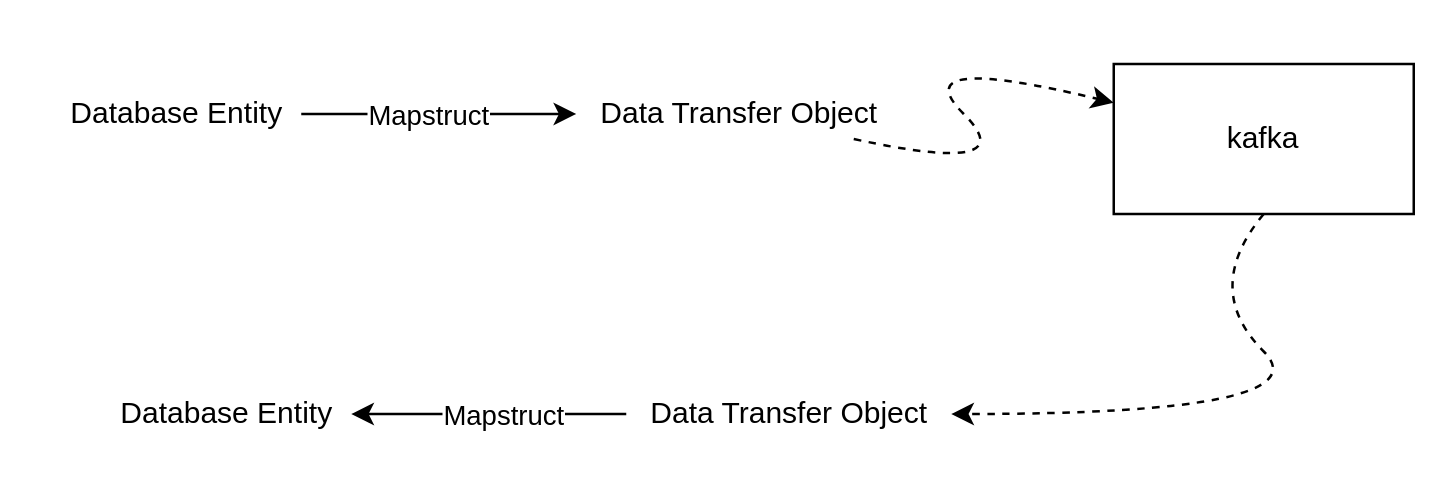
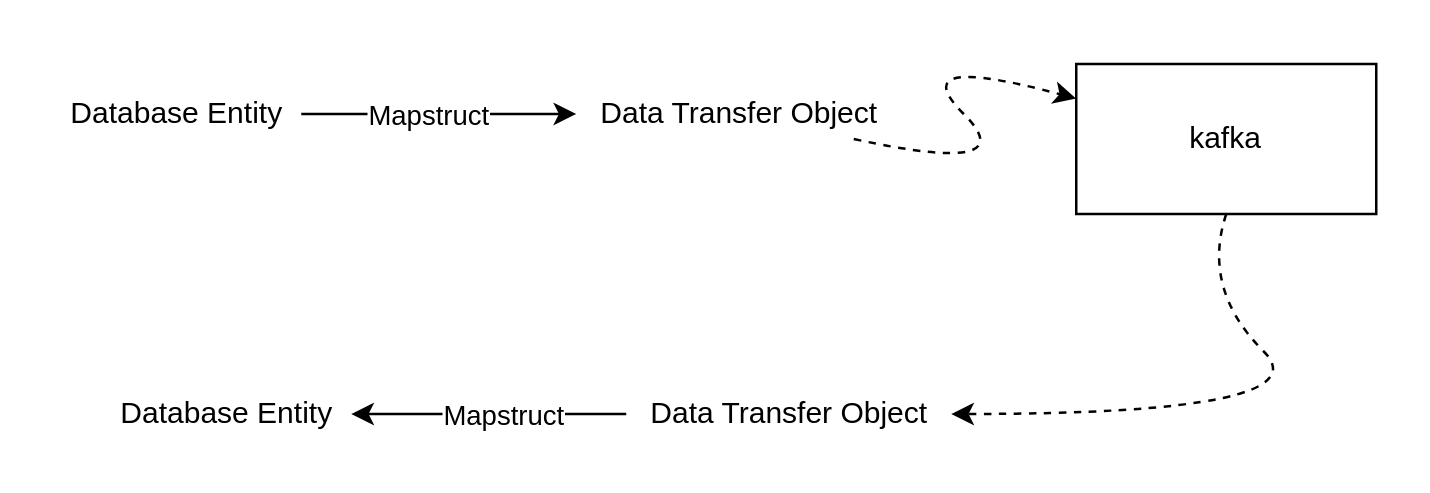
(1264, 139) -> (1226, 139)
